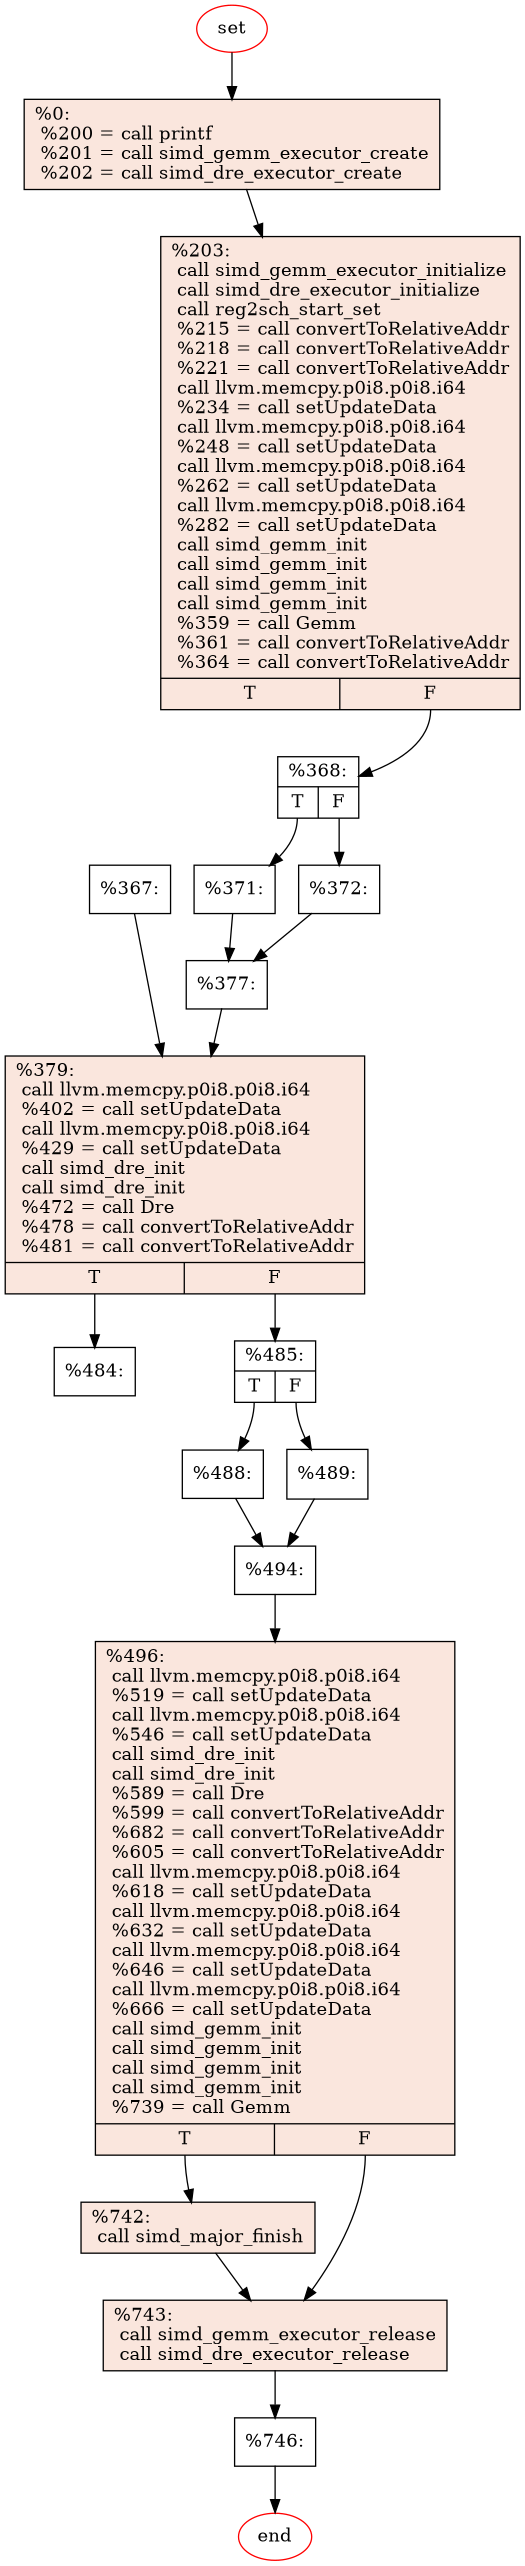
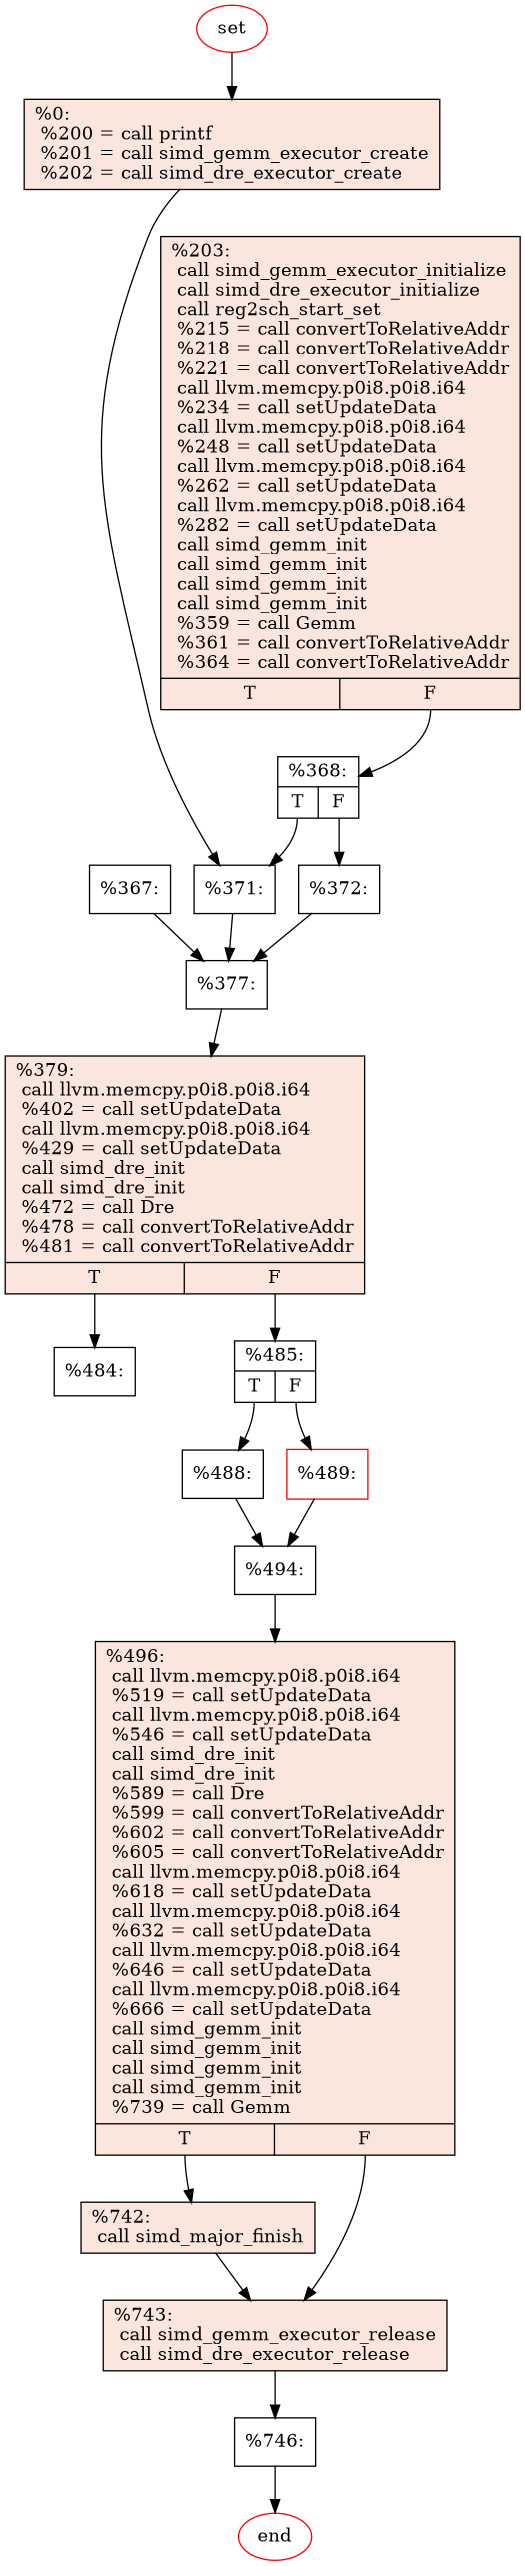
(252, 207) -> (108, 523)
(147, 978) -> (174, 933)
(327, 1474) -> (327, 1474)
(275, 1833) -> (275, 1833)
